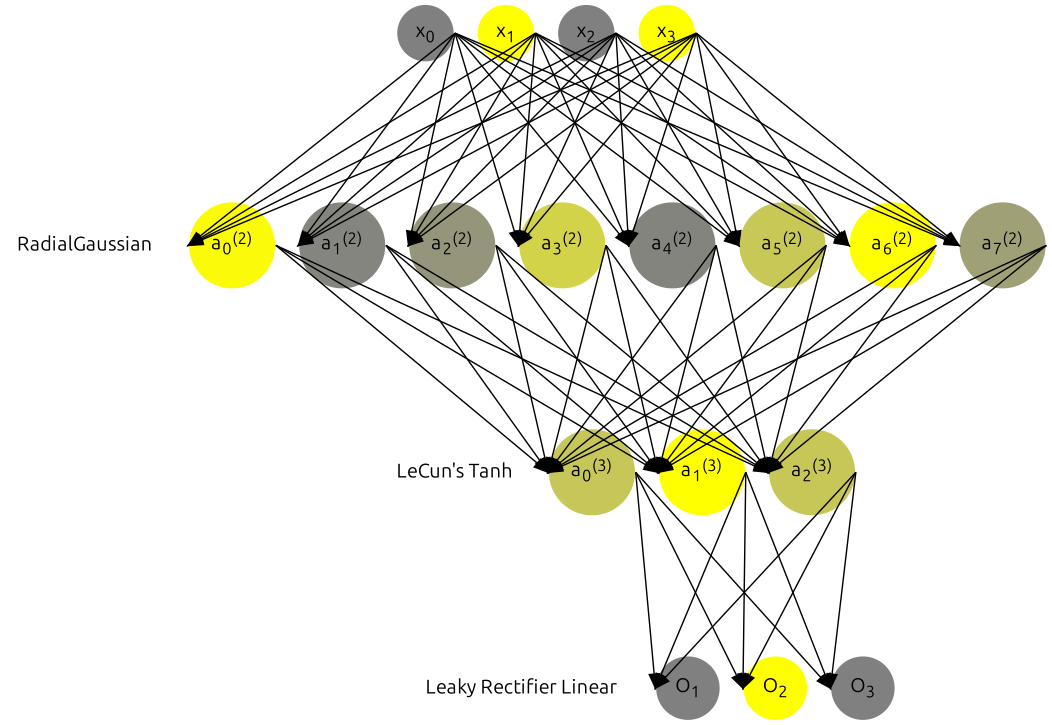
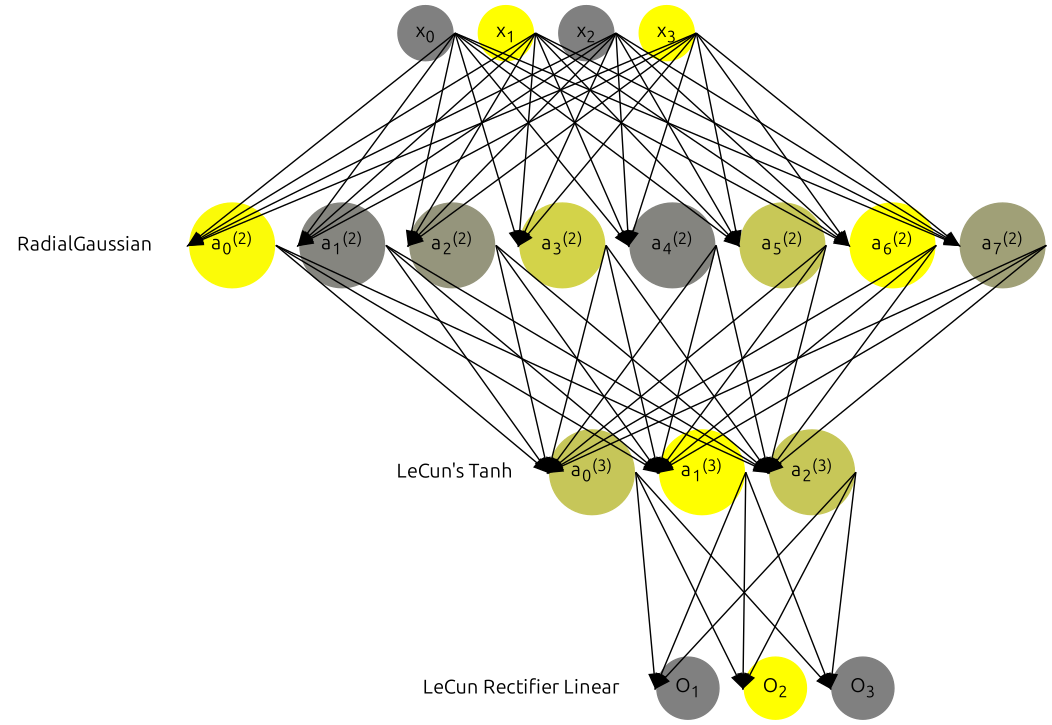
(521, 688) -> (521, 688)
